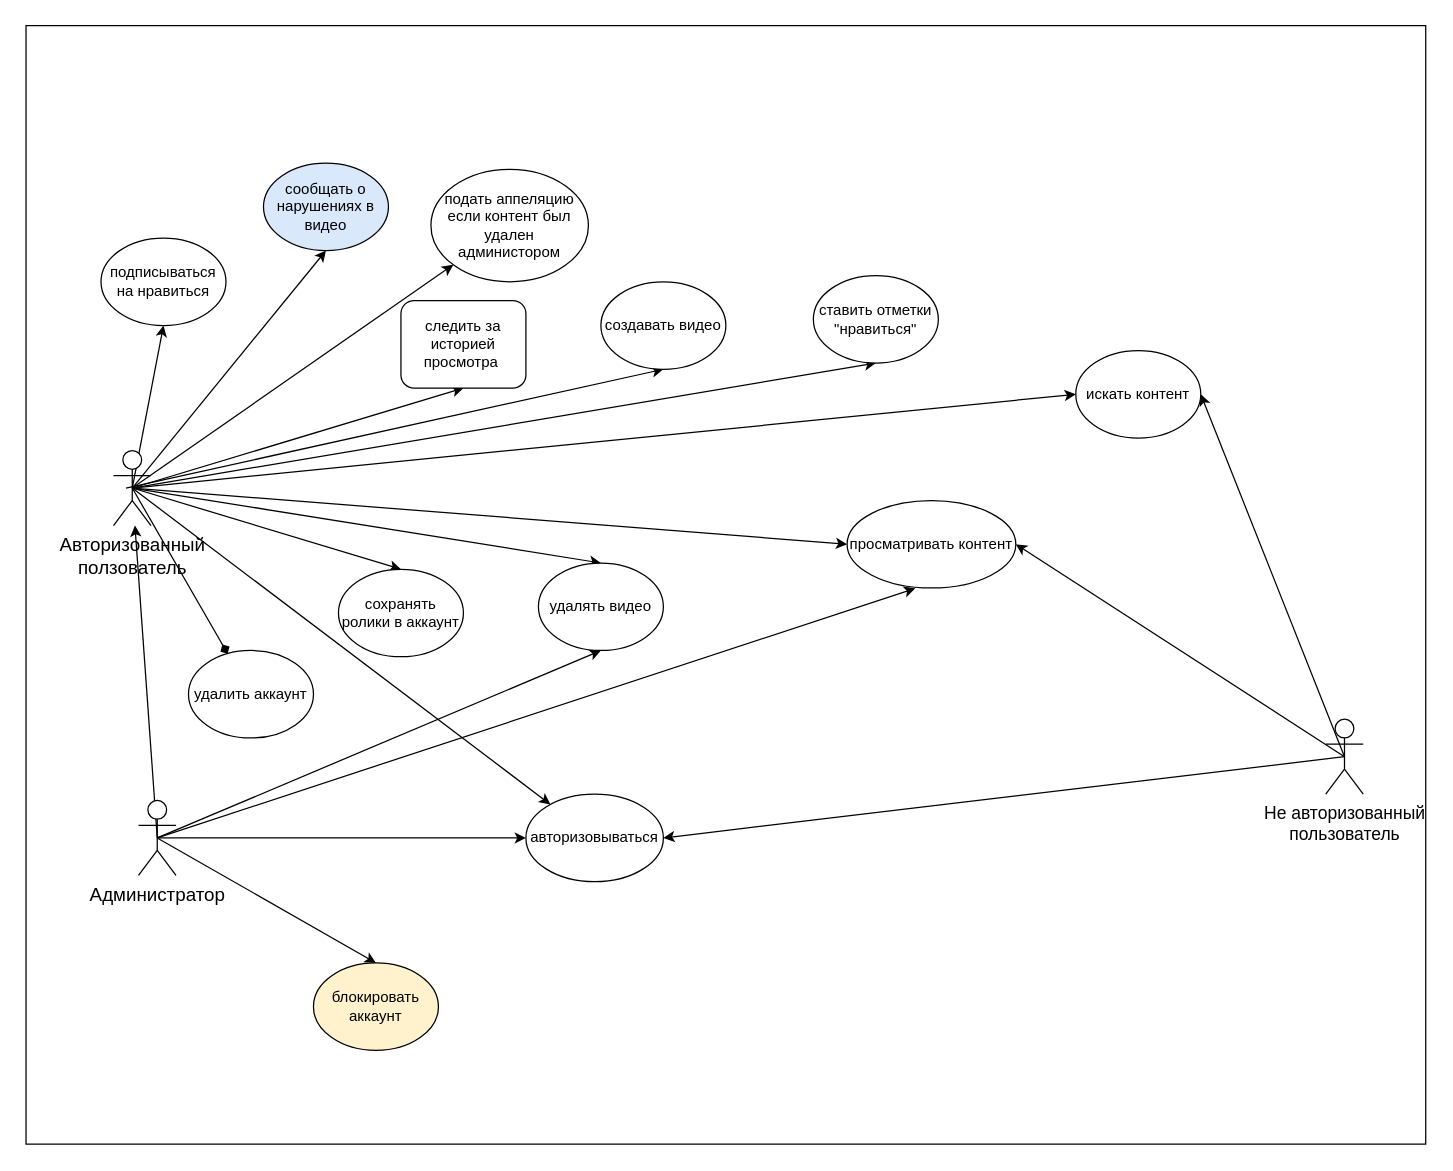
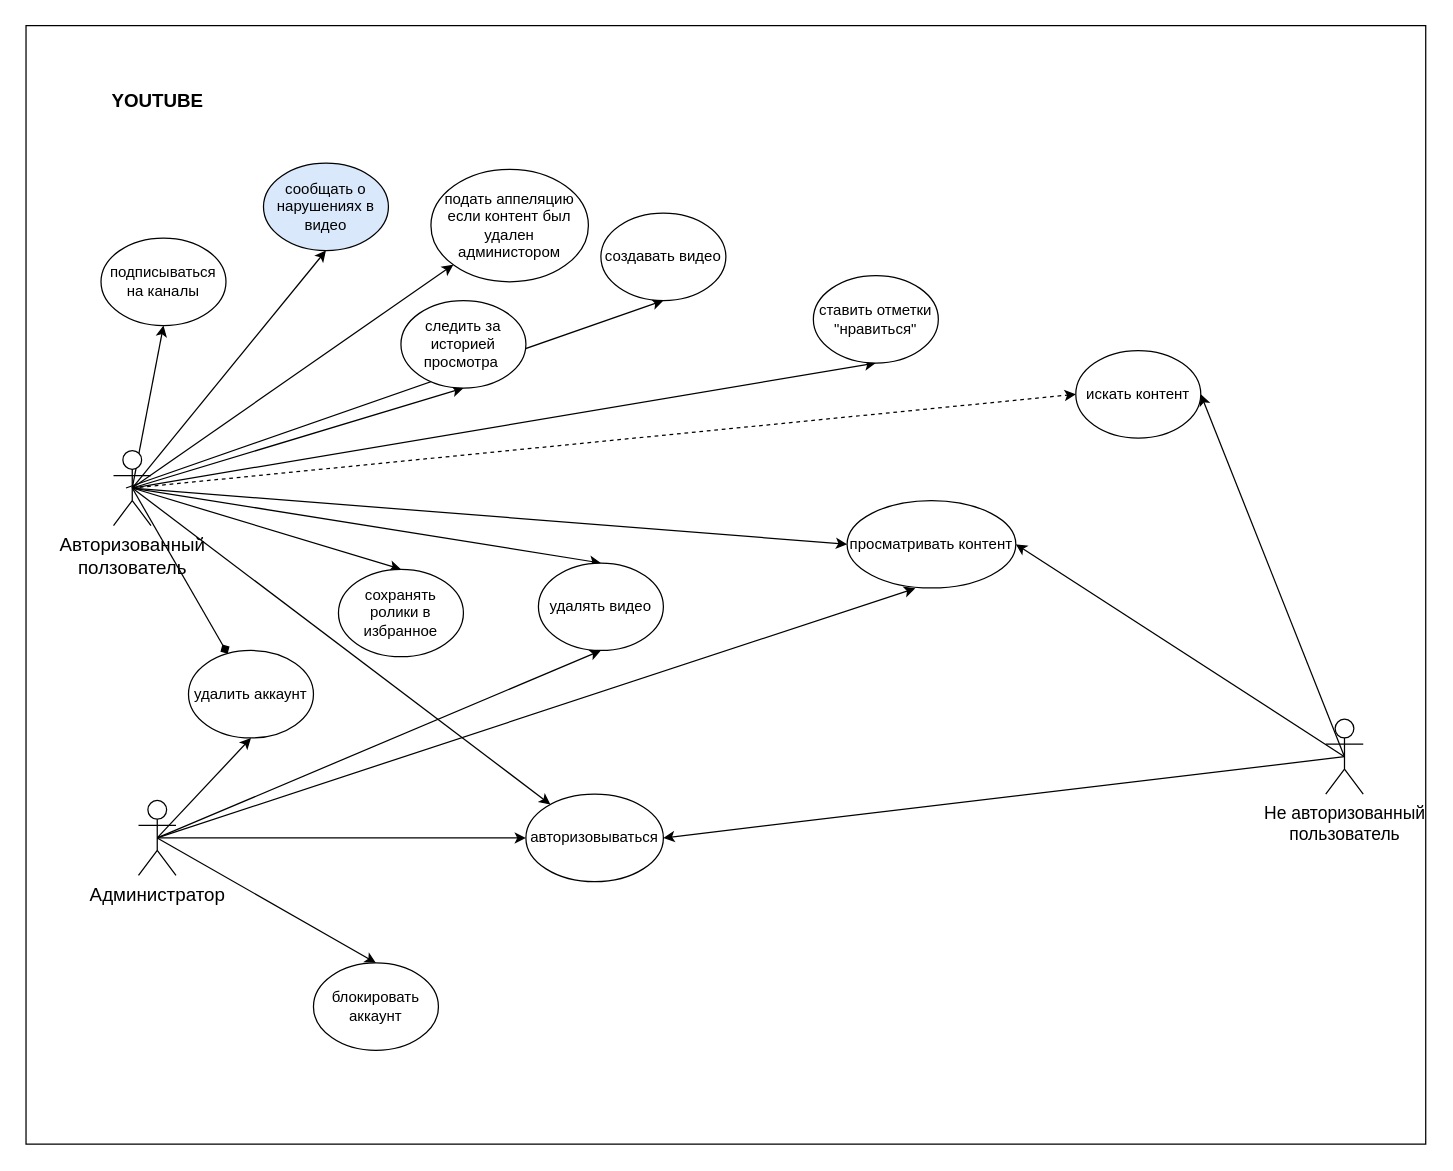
none -> (157, 101)
(163, 282) -> (163, 282)
(663, 326) -> (663, 257)
(463, 344) -> (463, 344)
(611, 441) -> (611, 441)
(401, 613) -> (401, 613)
(145, 667) -> (203, 789)
(376, 1007) -> (376, 1007)
